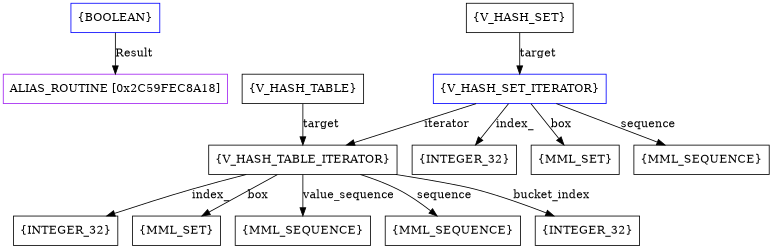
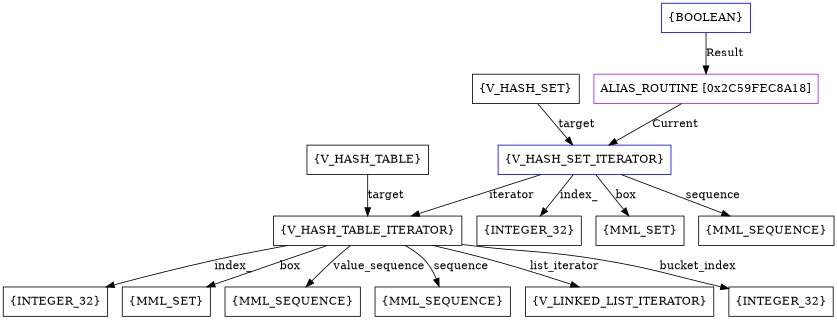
none -> (649, 122)
none -> (620, 302)
